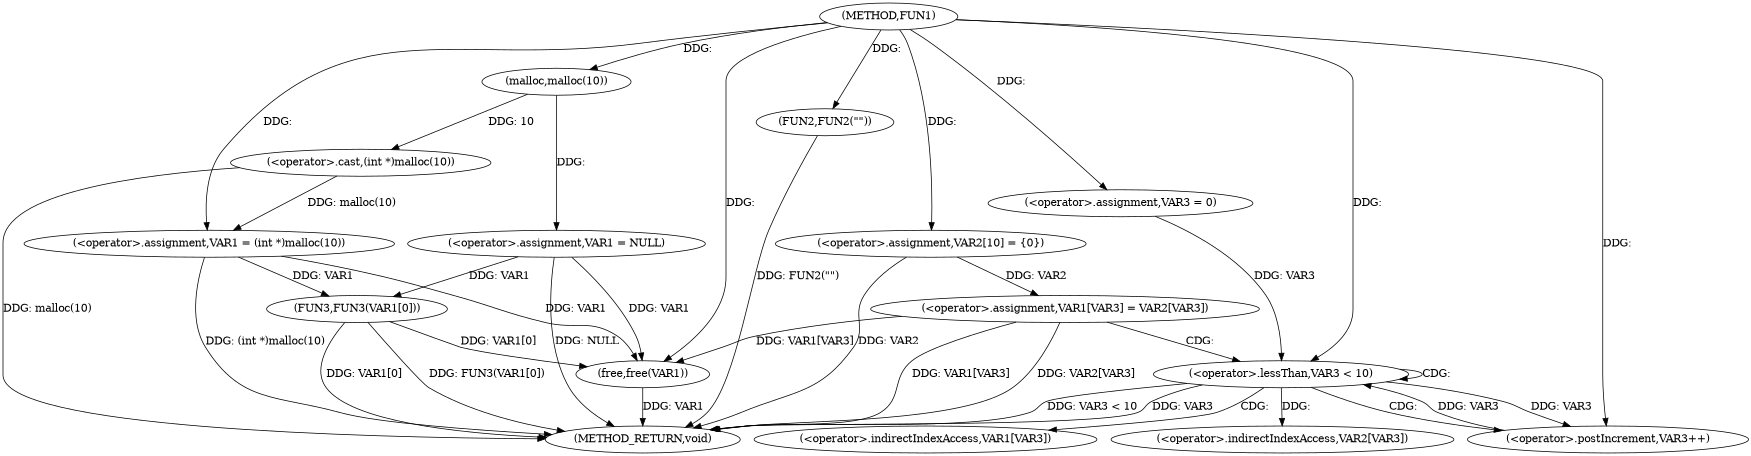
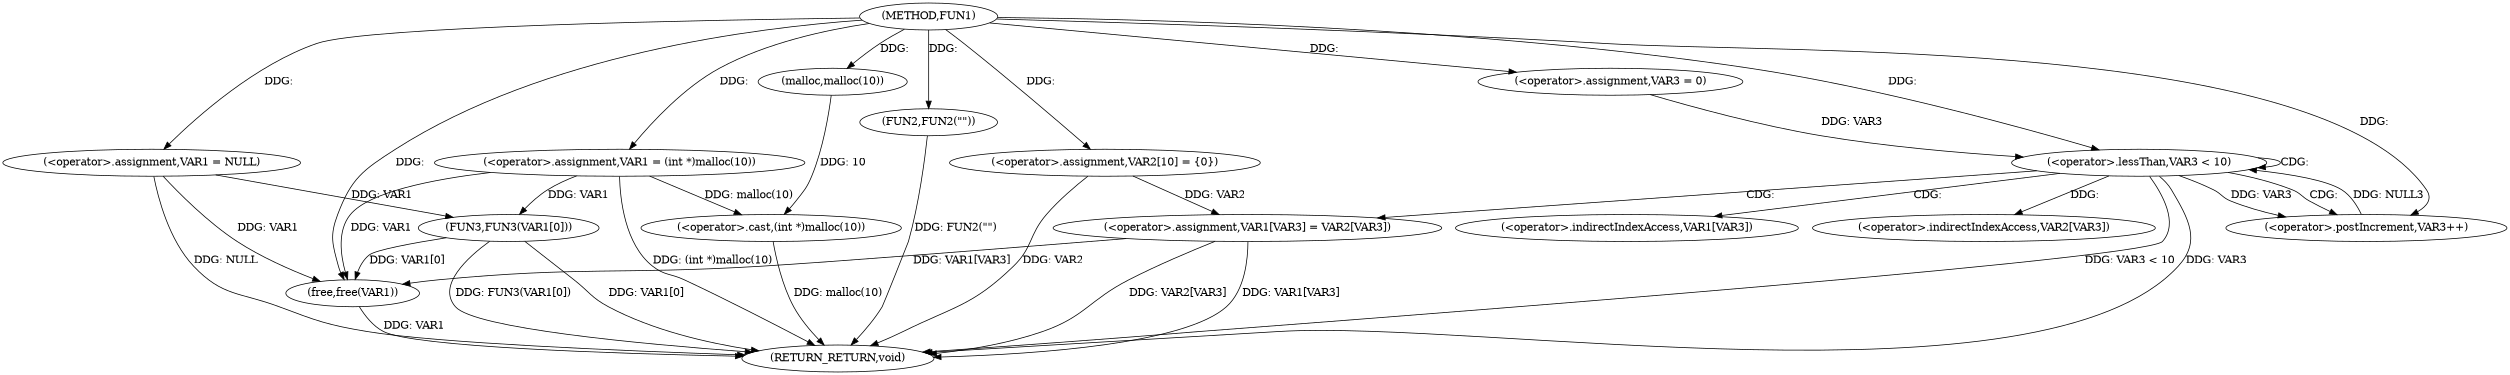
(556, 159) -> (498, 27)
(289, 201) -> (692, 194)
(1170, 341) -> (1711, 194)
(1468, 407) -> (2388, 195)
(643, 440) -> (838, 358)
